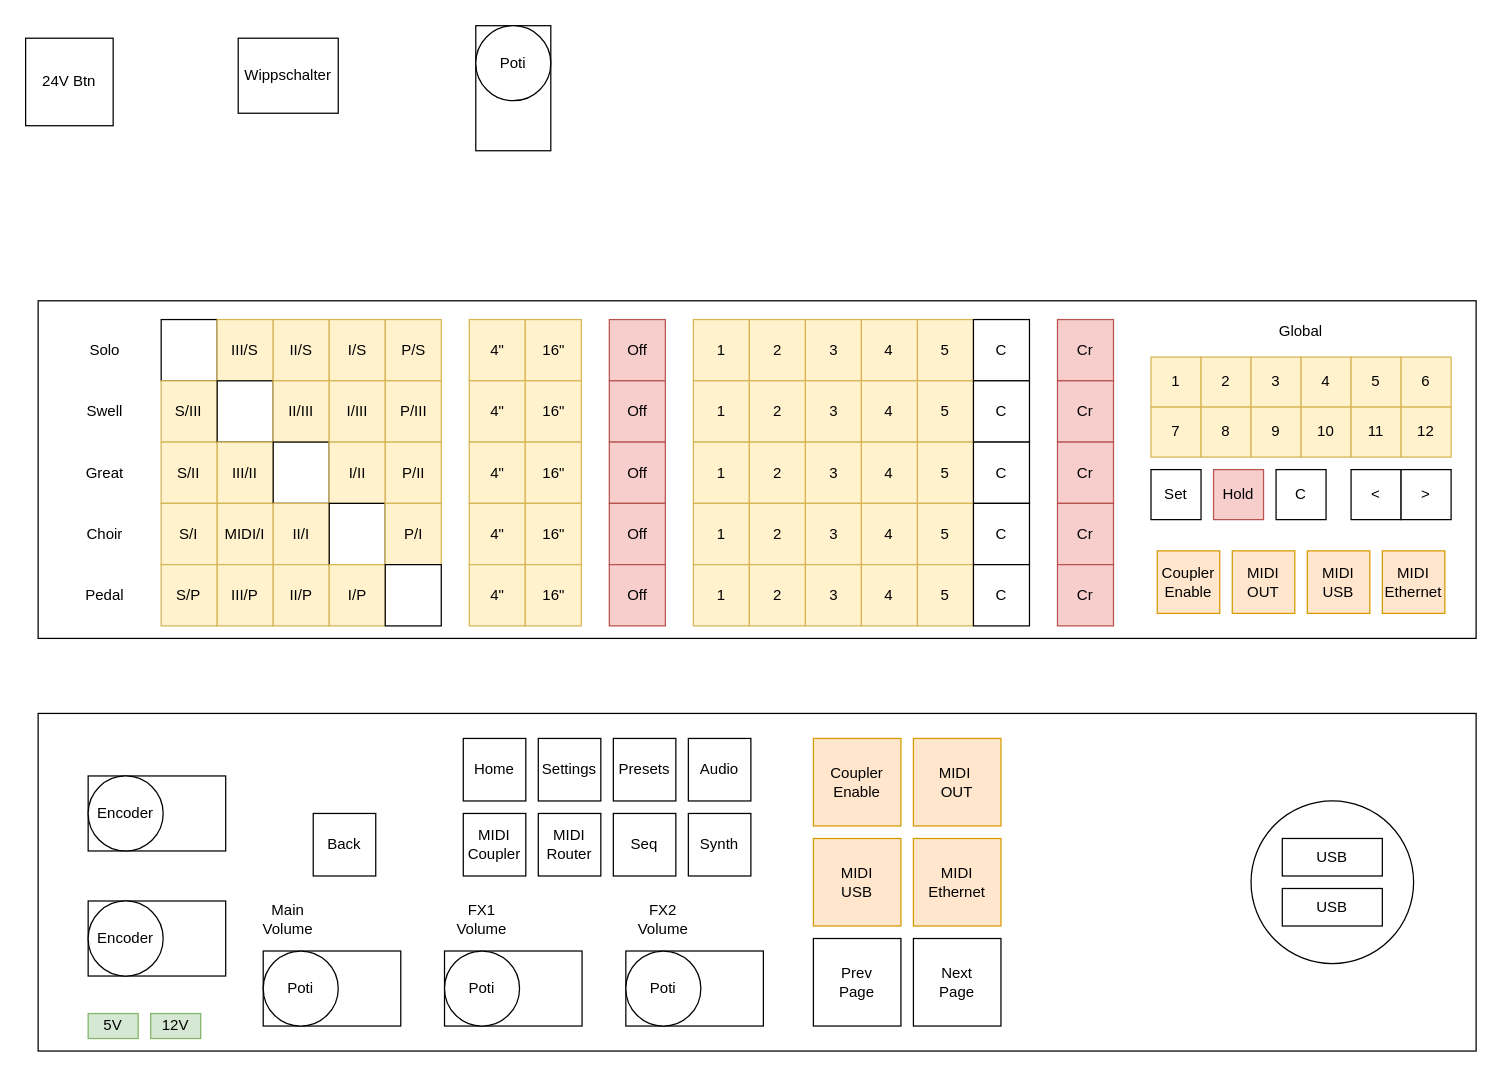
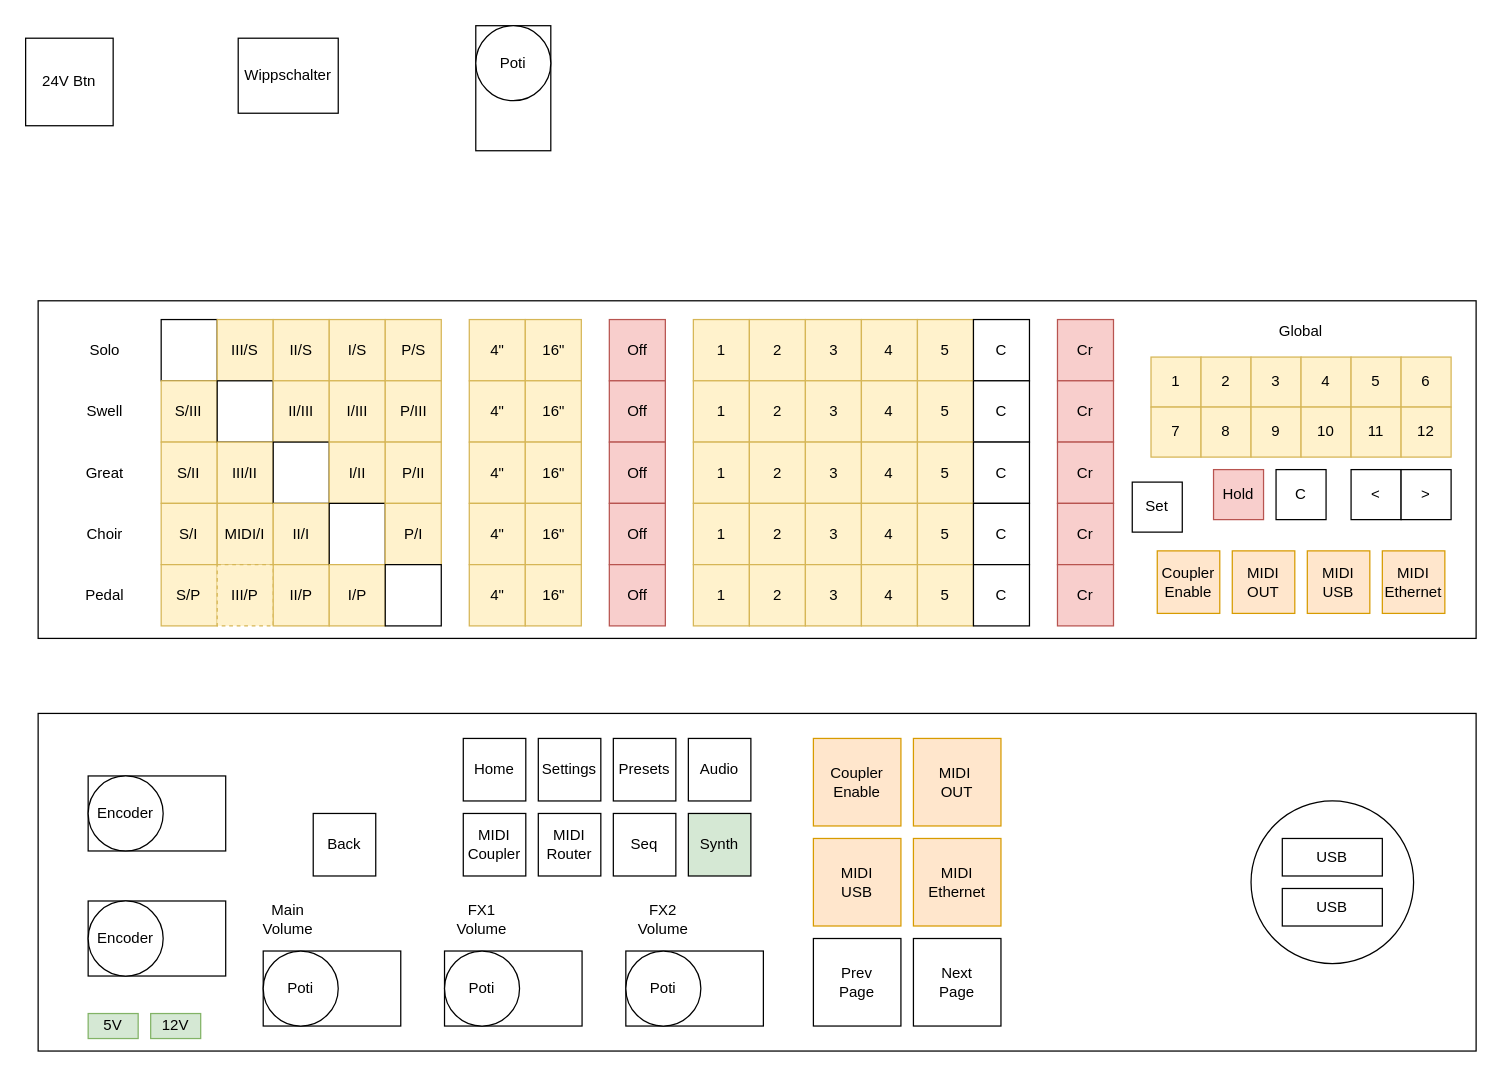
(1176, 494) -> (1157, 507)
(245, 595) -> (245, 595)
(719, 844) -> (719, 844)
